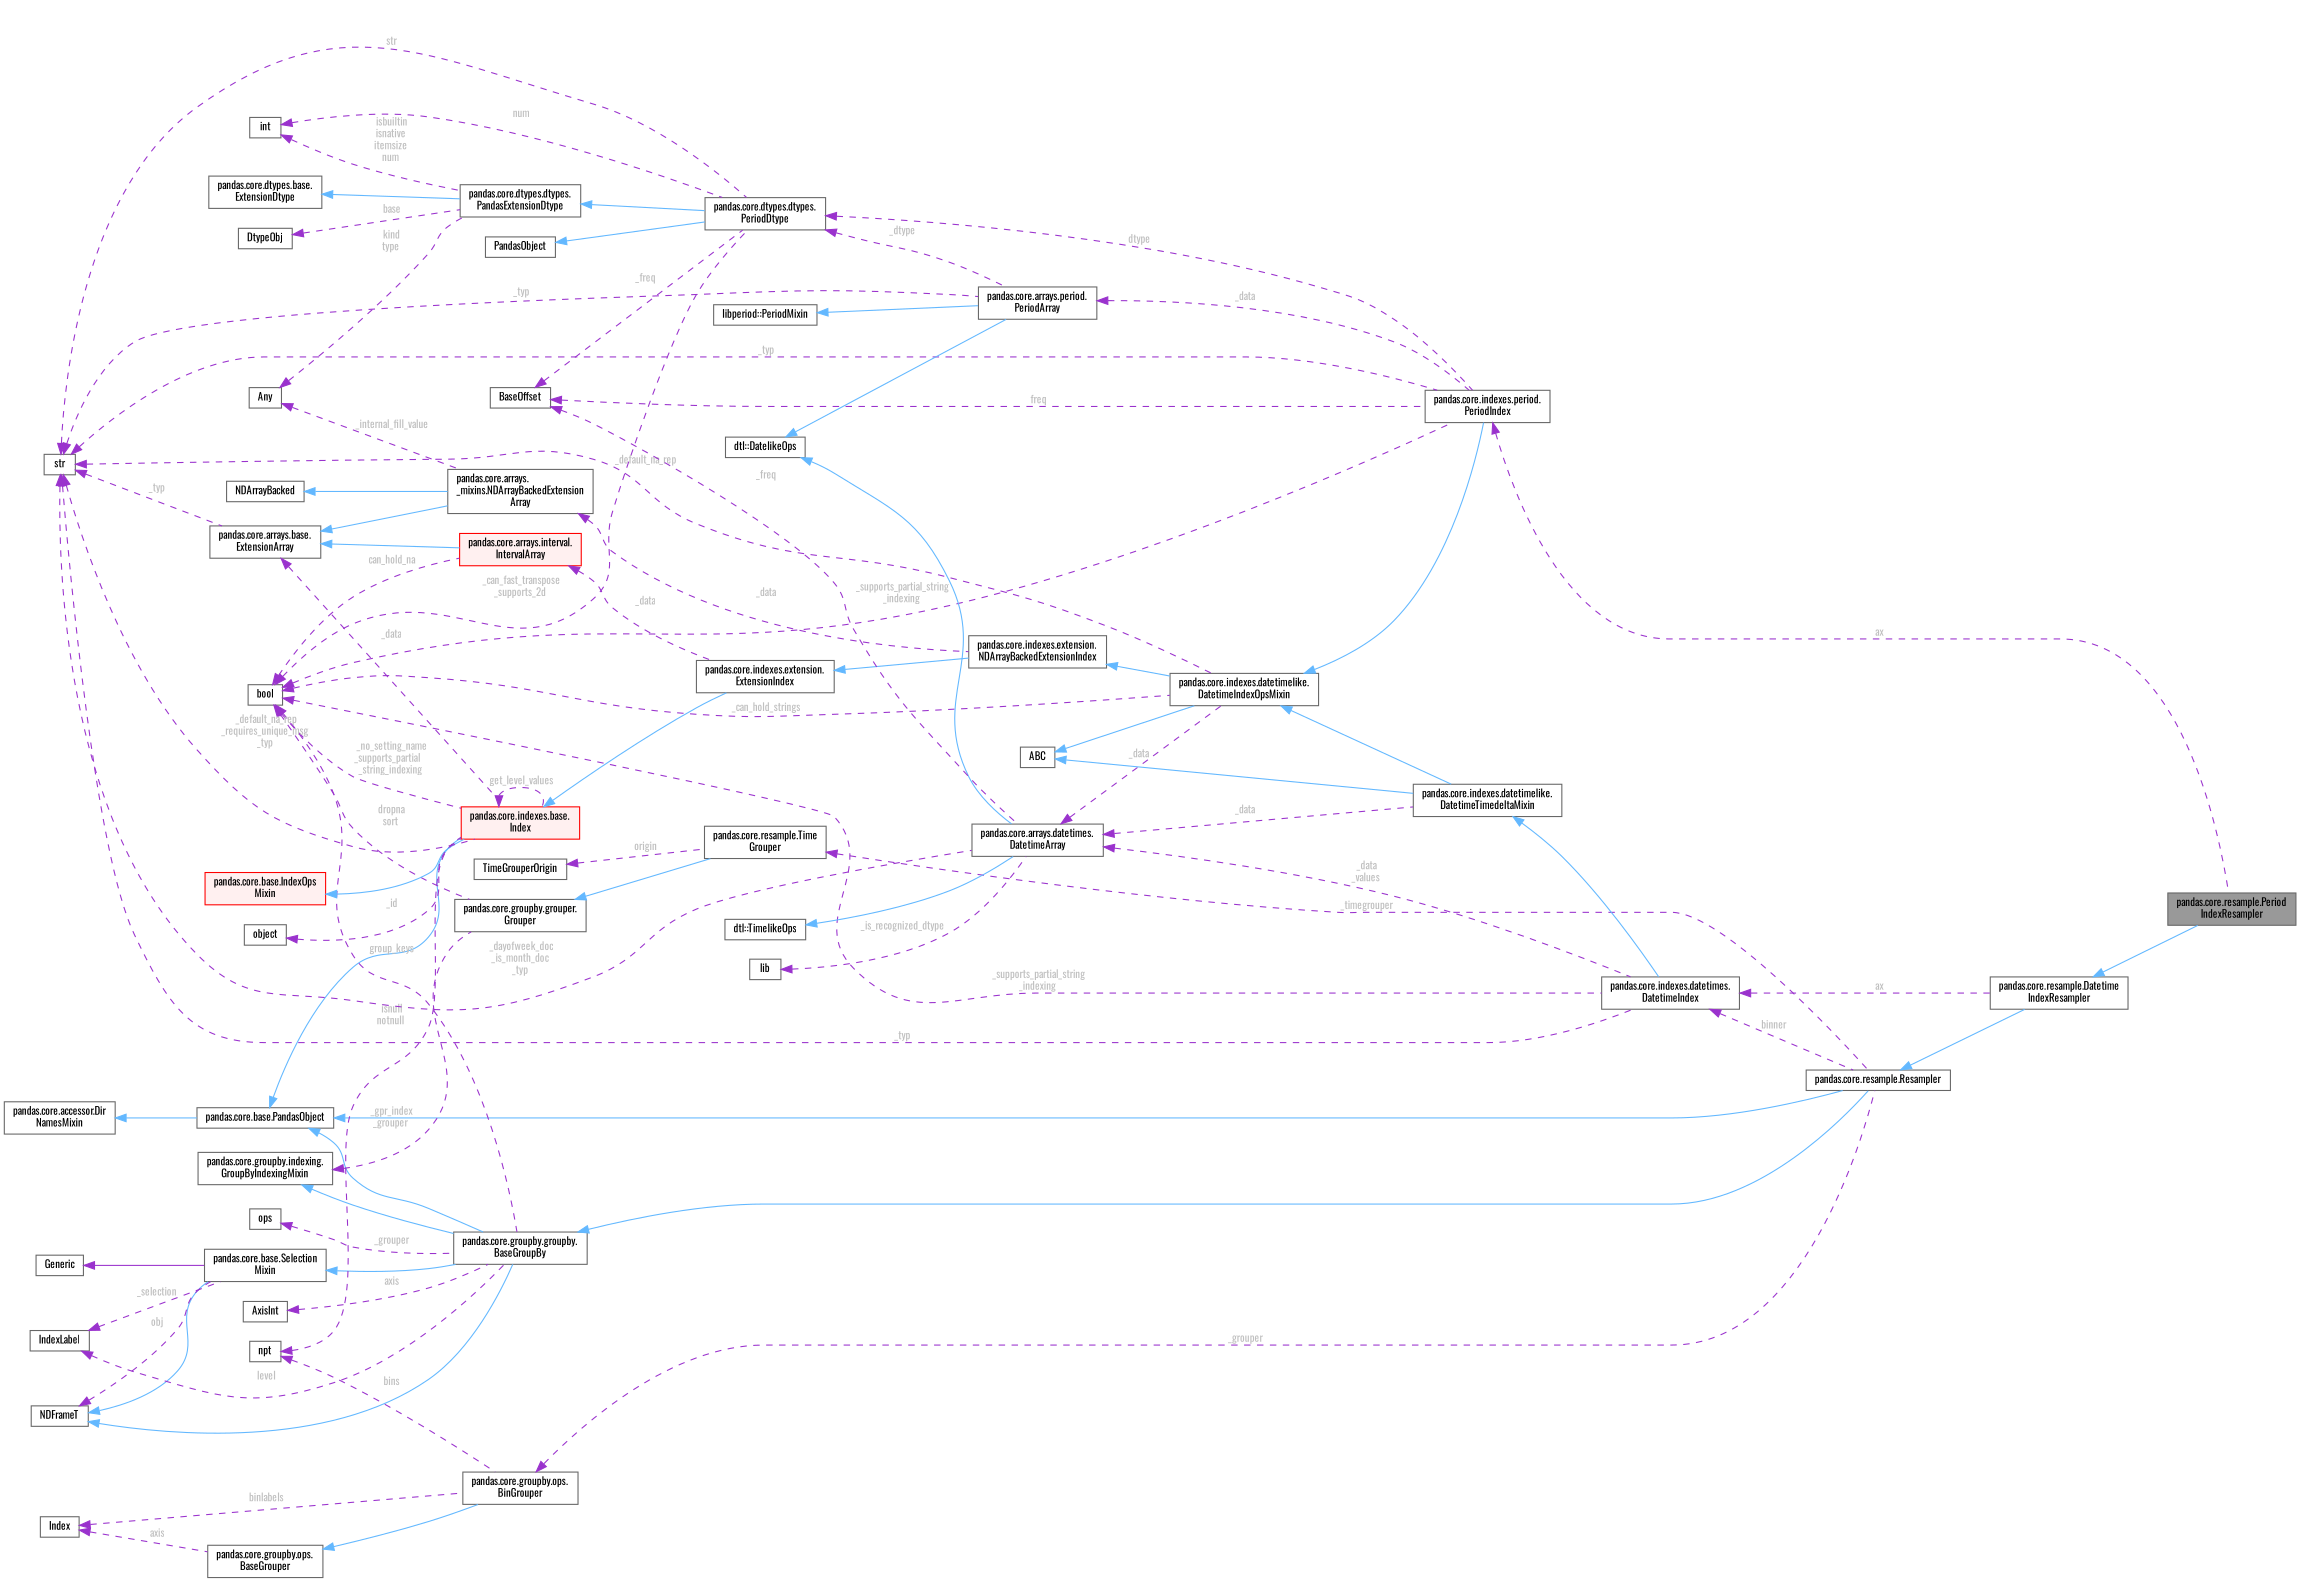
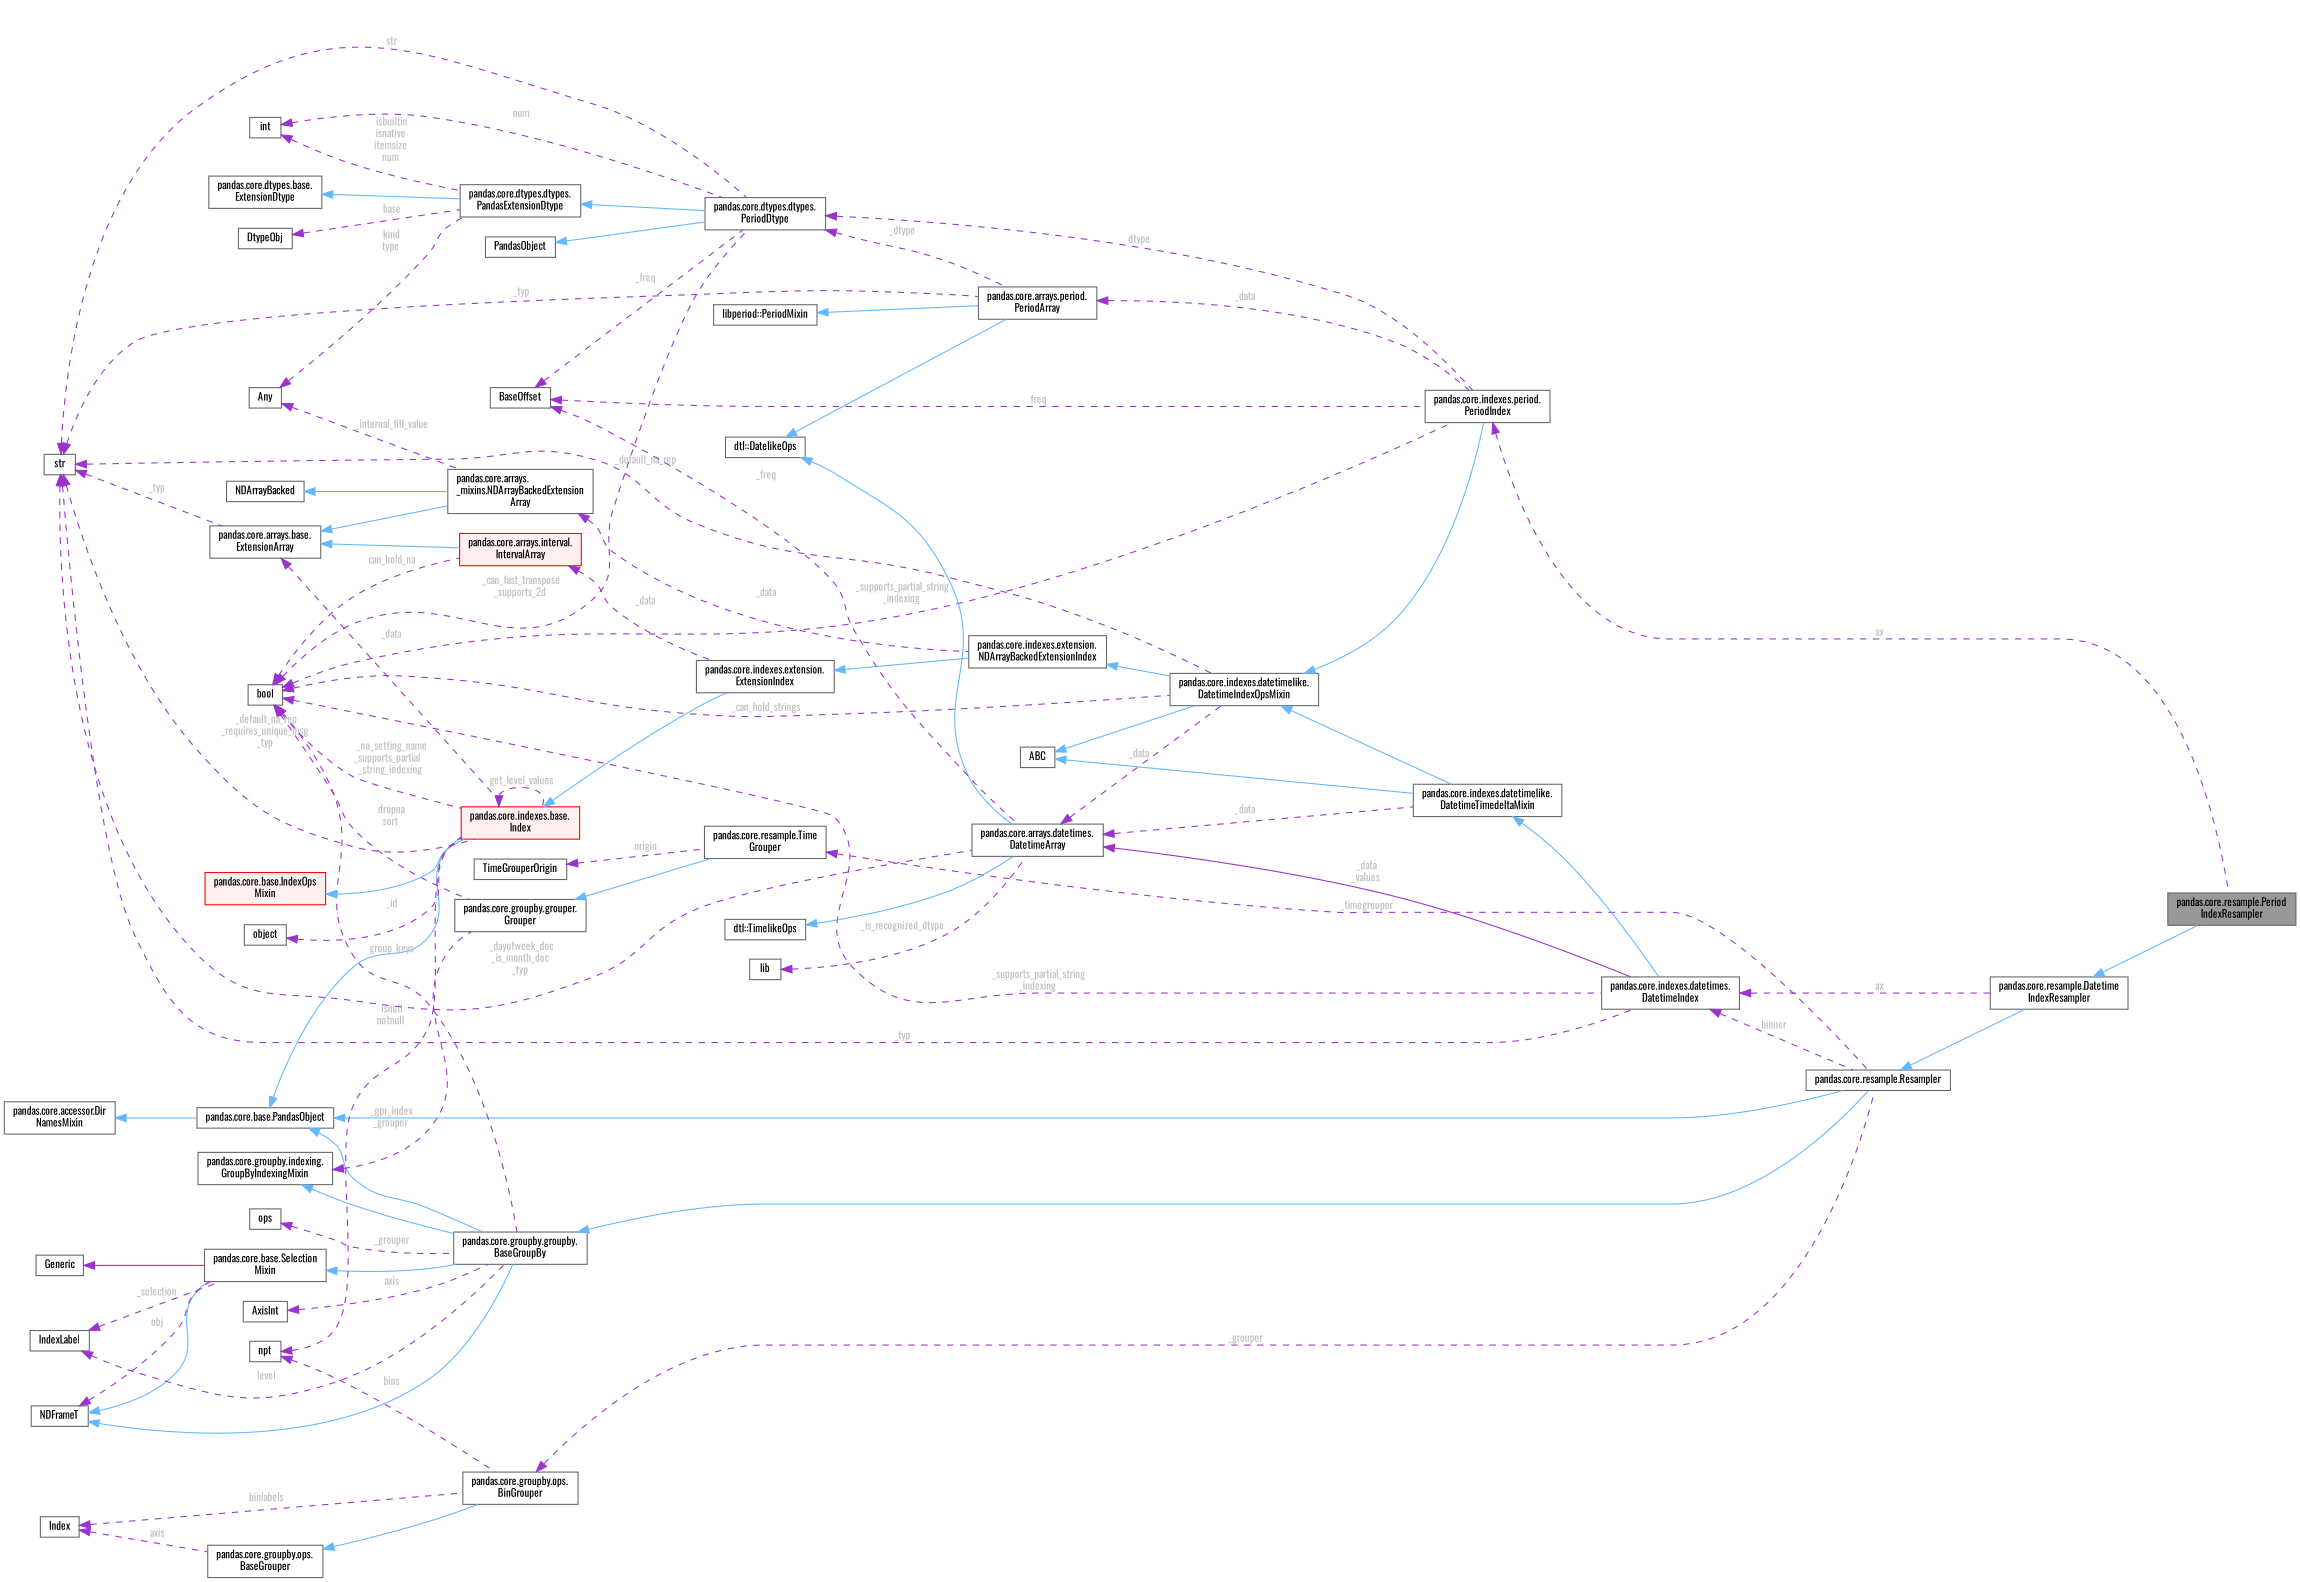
(748, 357) -> none
(1378, 892) -> (1378, 892)
